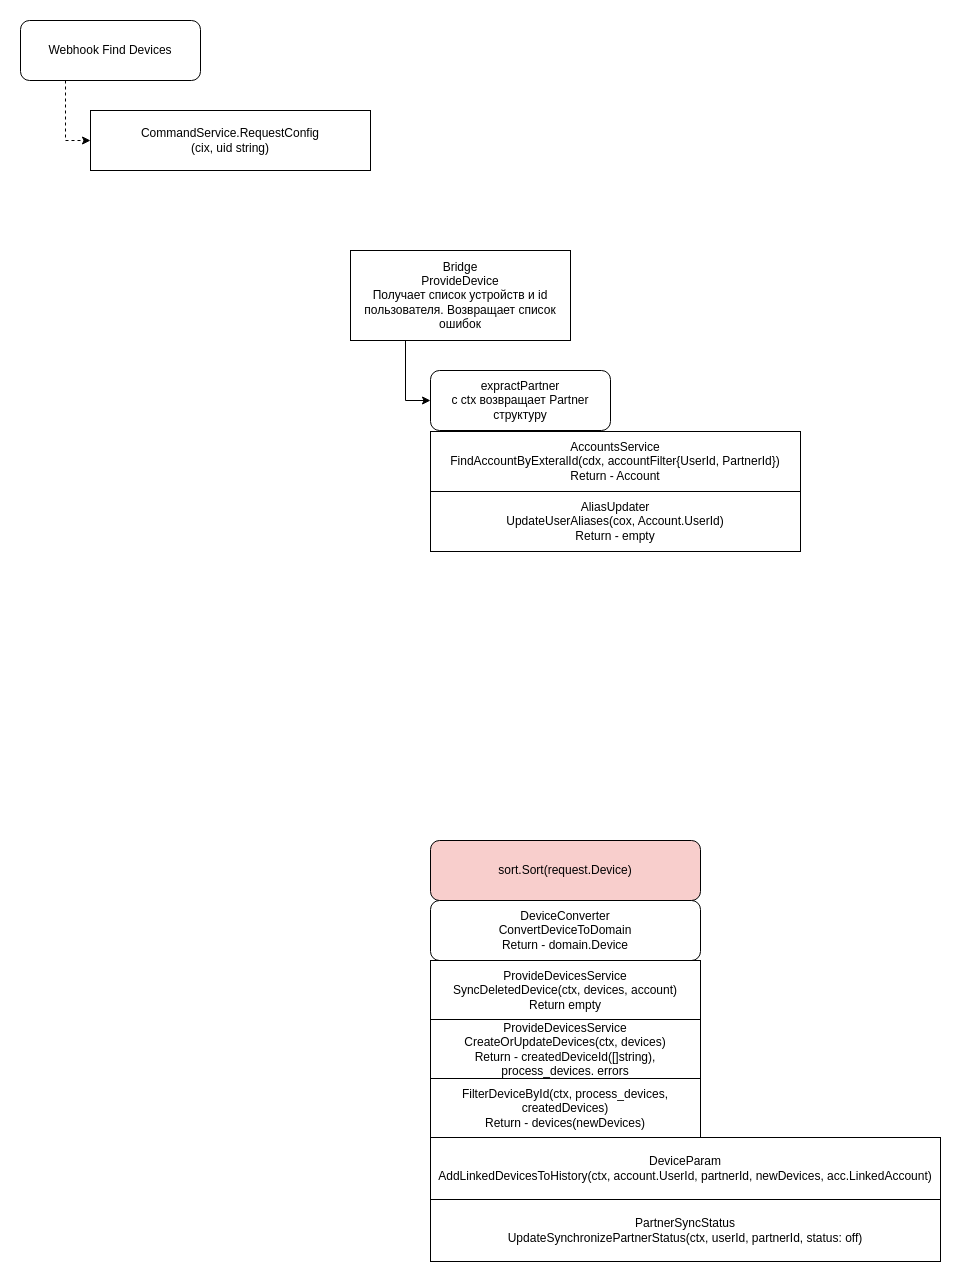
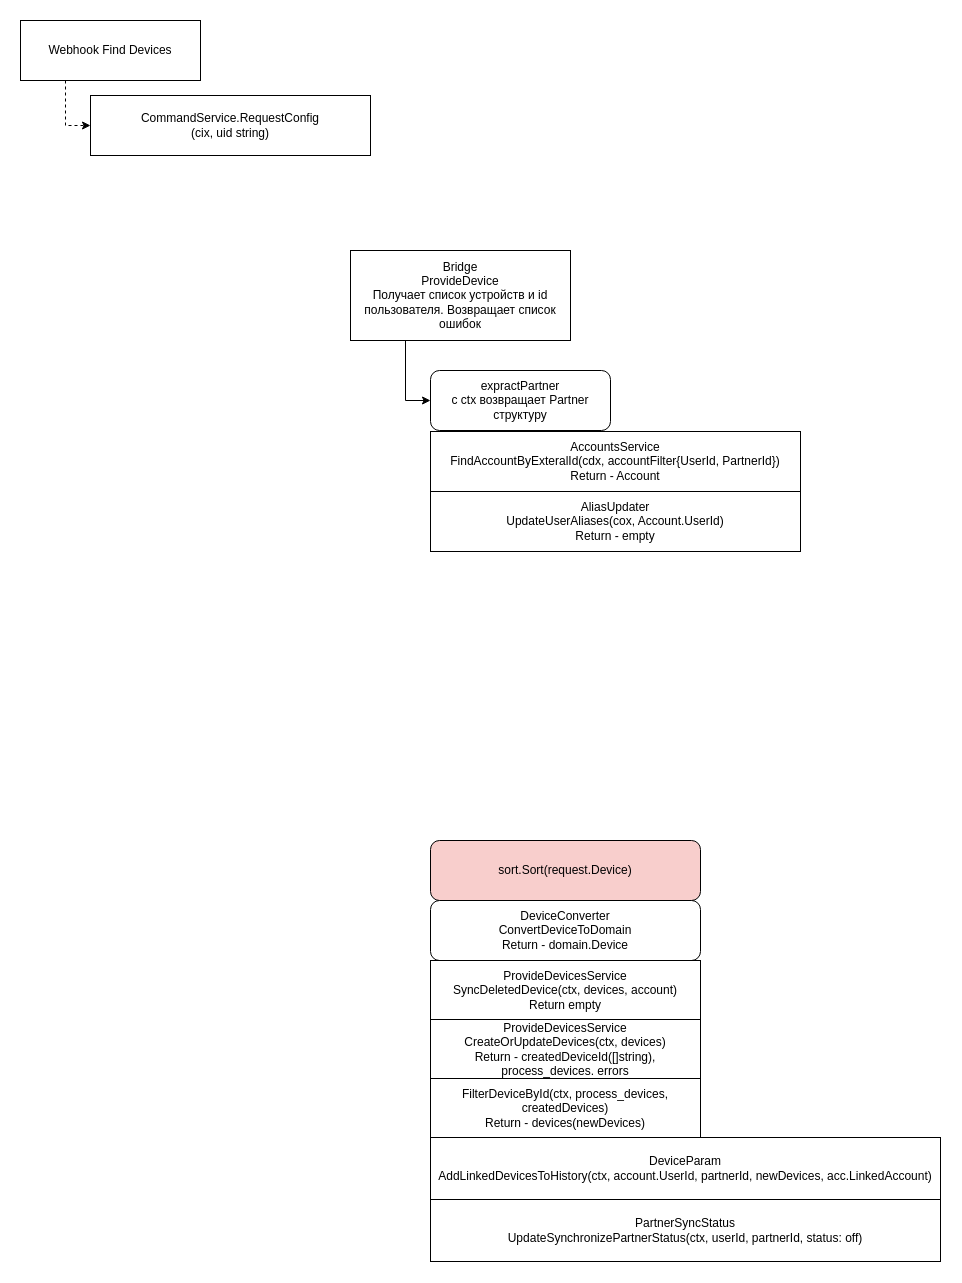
(111, 51) -> (111, 51)
(231, 141) -> (231, 126)
